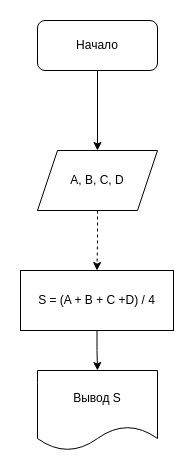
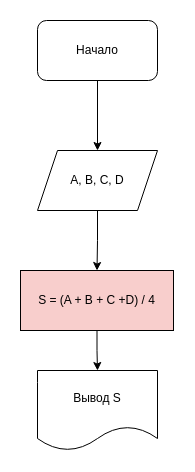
(98, 46) -> (98, 51)
(98, 238) -> (98, 238)
(97, 301) -> (97, 301)
